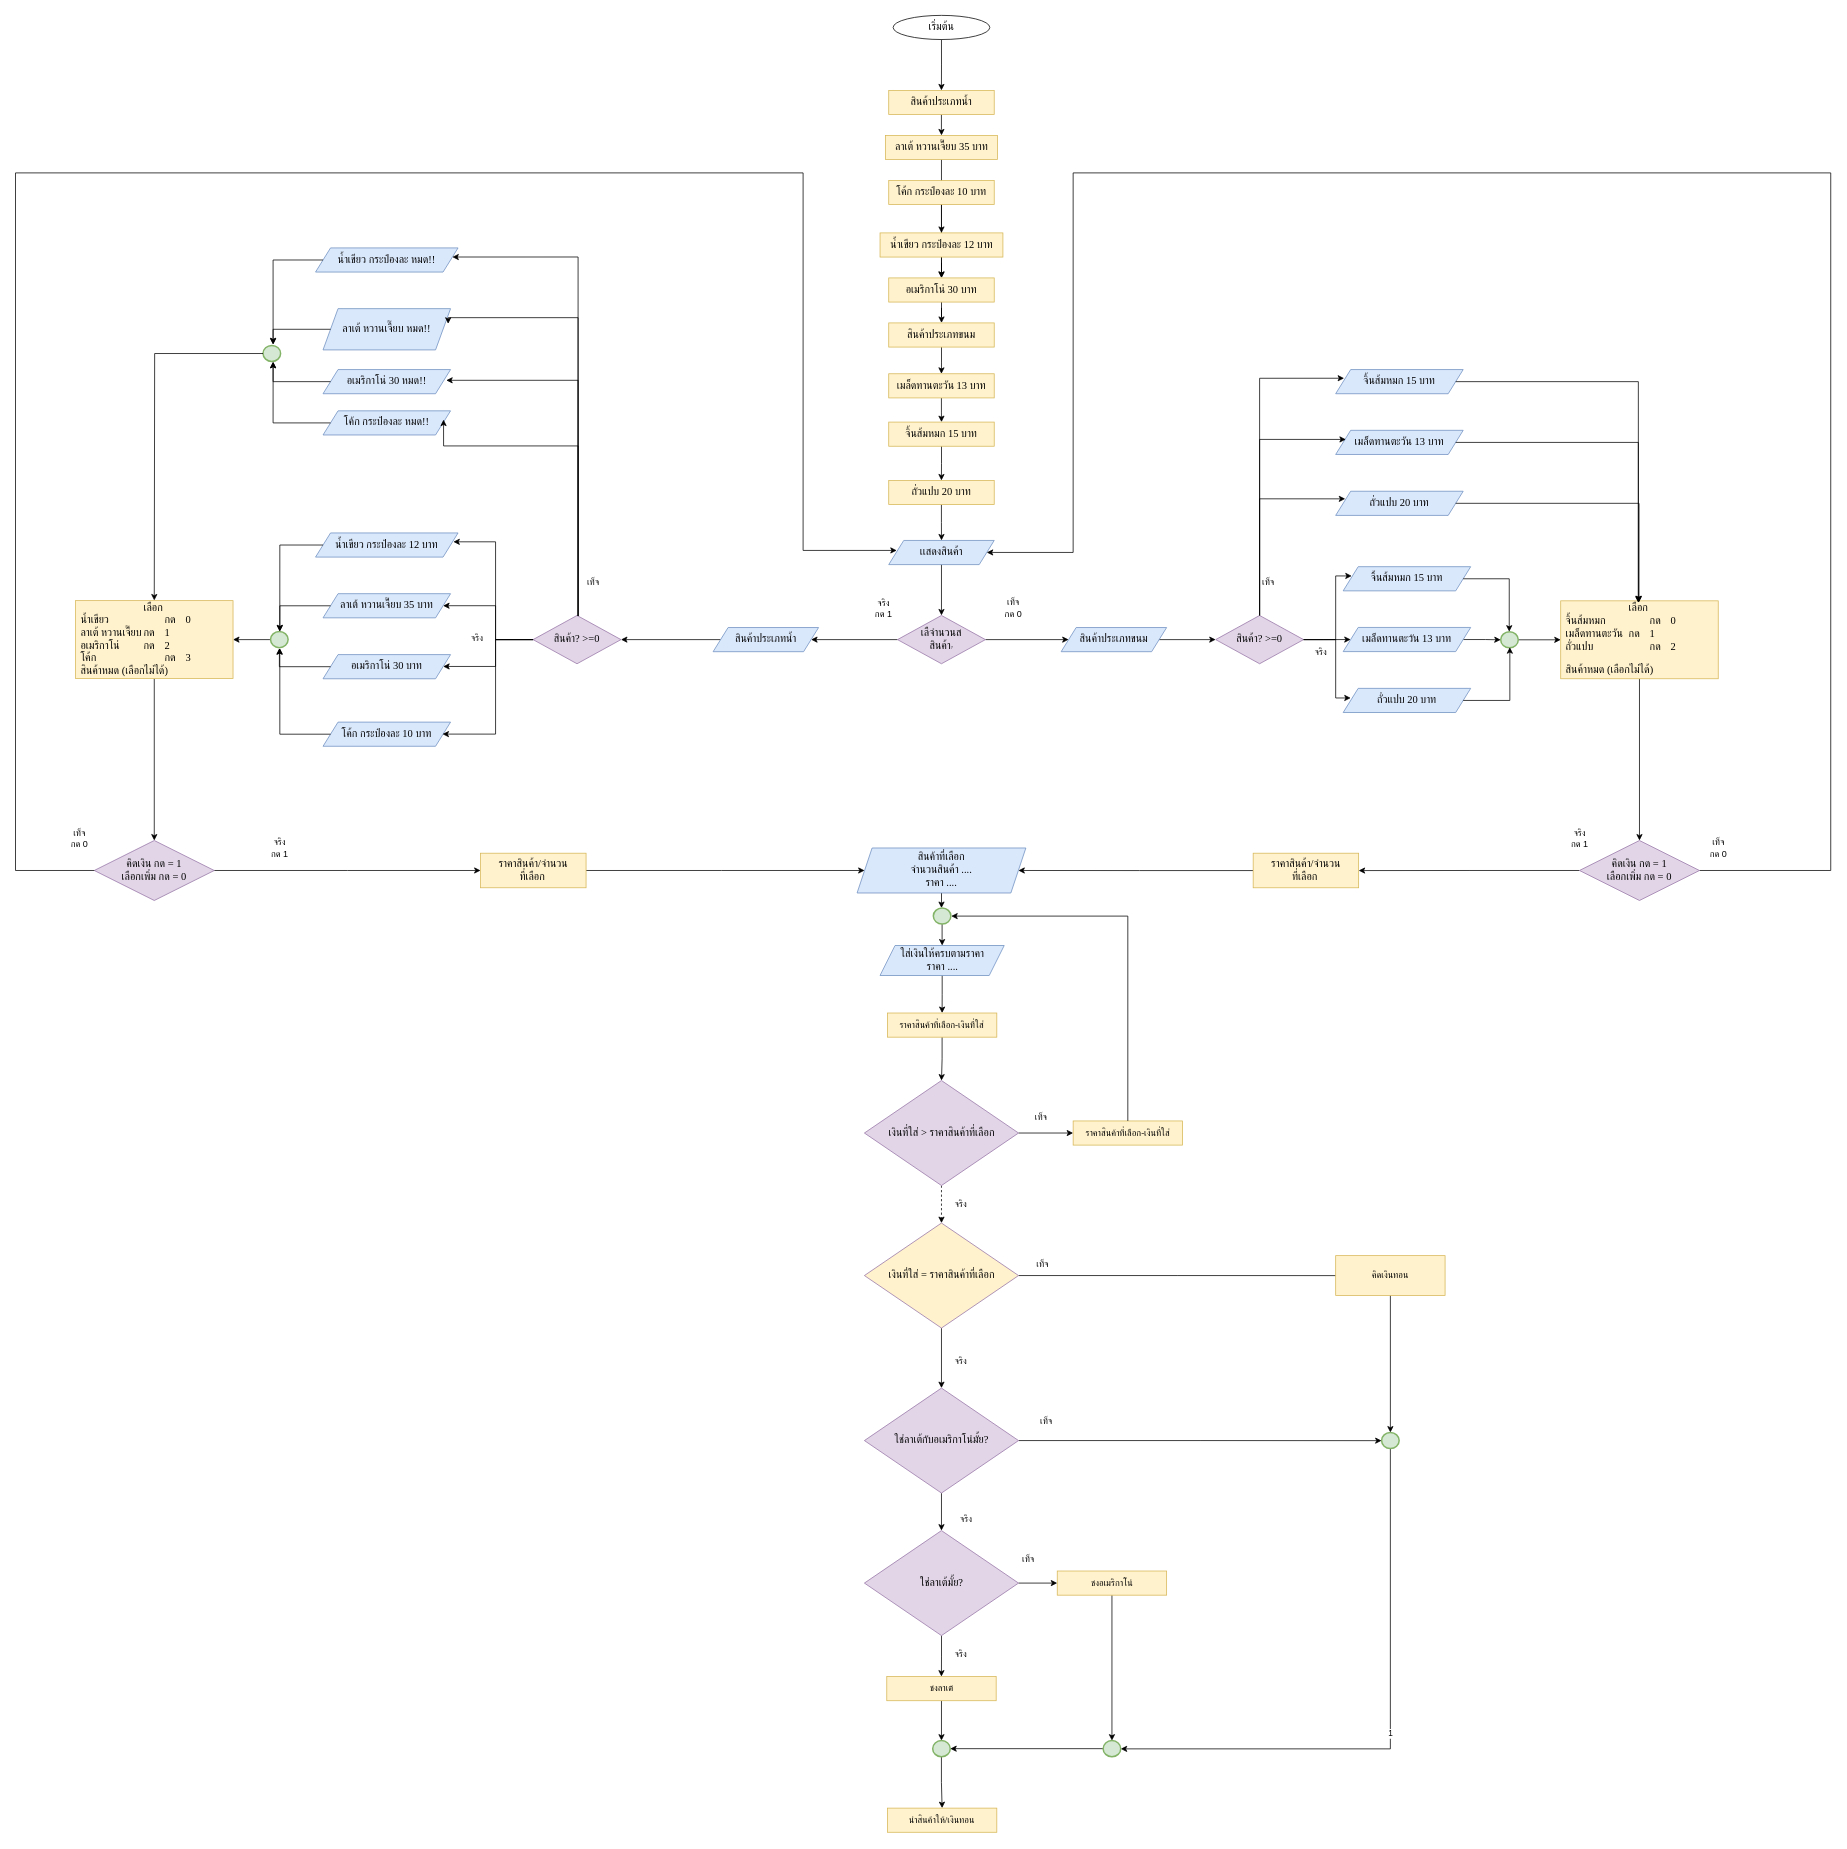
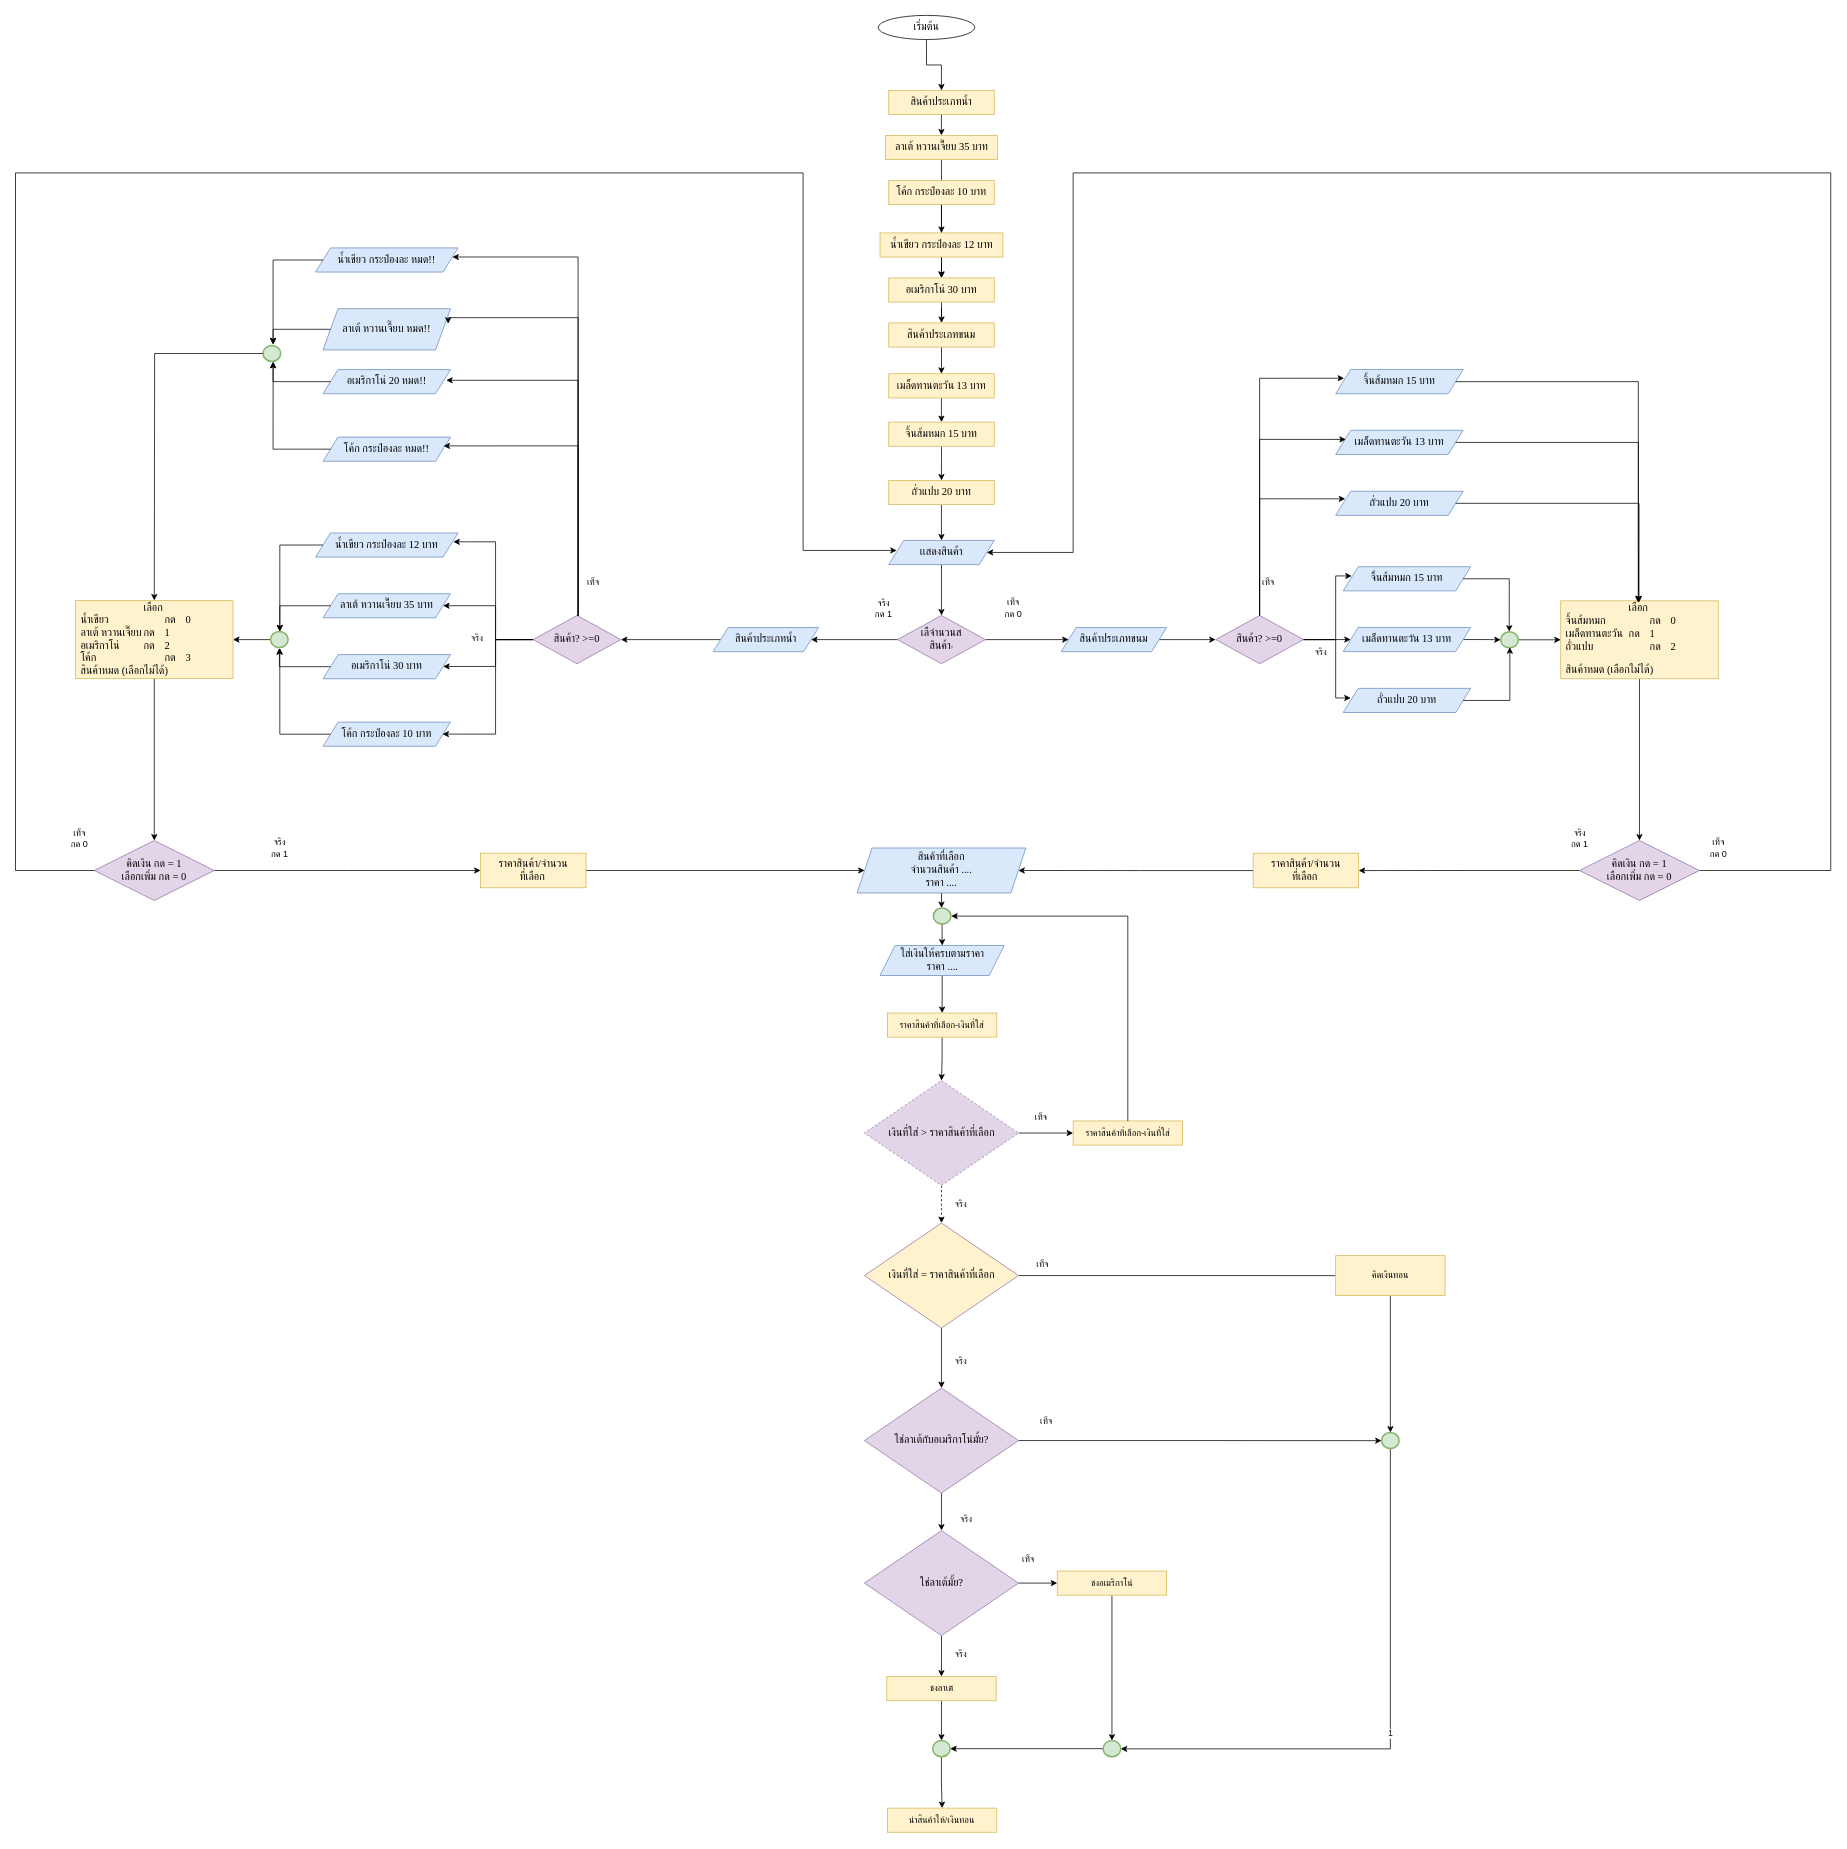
(941, 27) -> (926, 27)
(387, 381) -> (387, 381)
(387, 423) -> (387, 449)
(941, 1133) -> (941, 1133)
